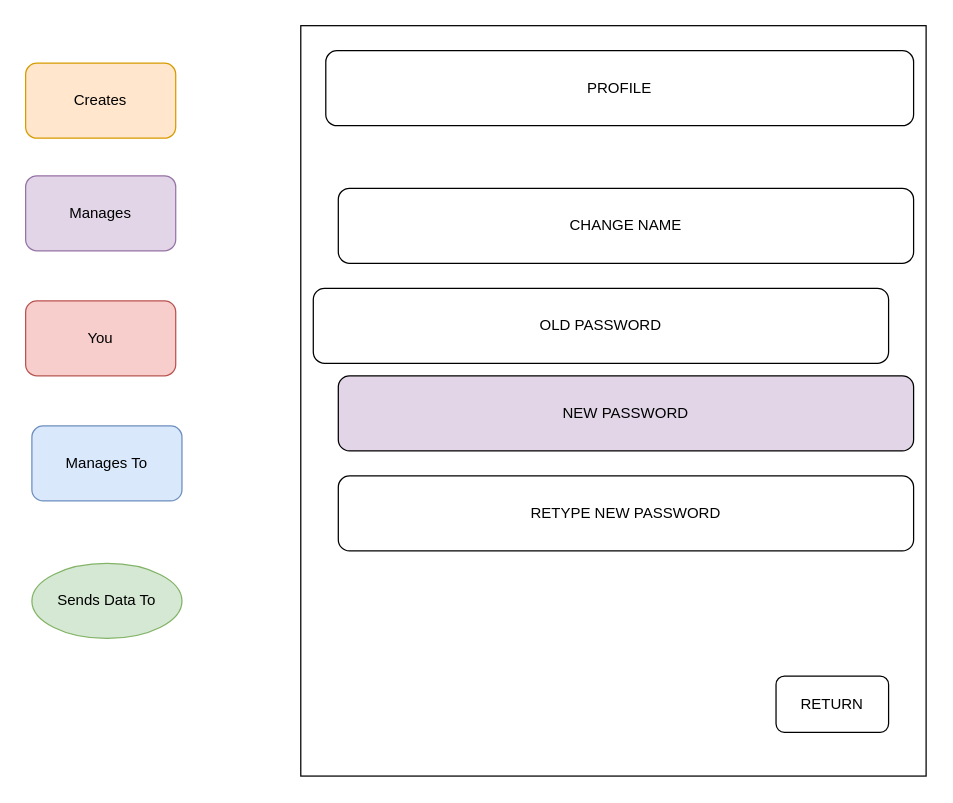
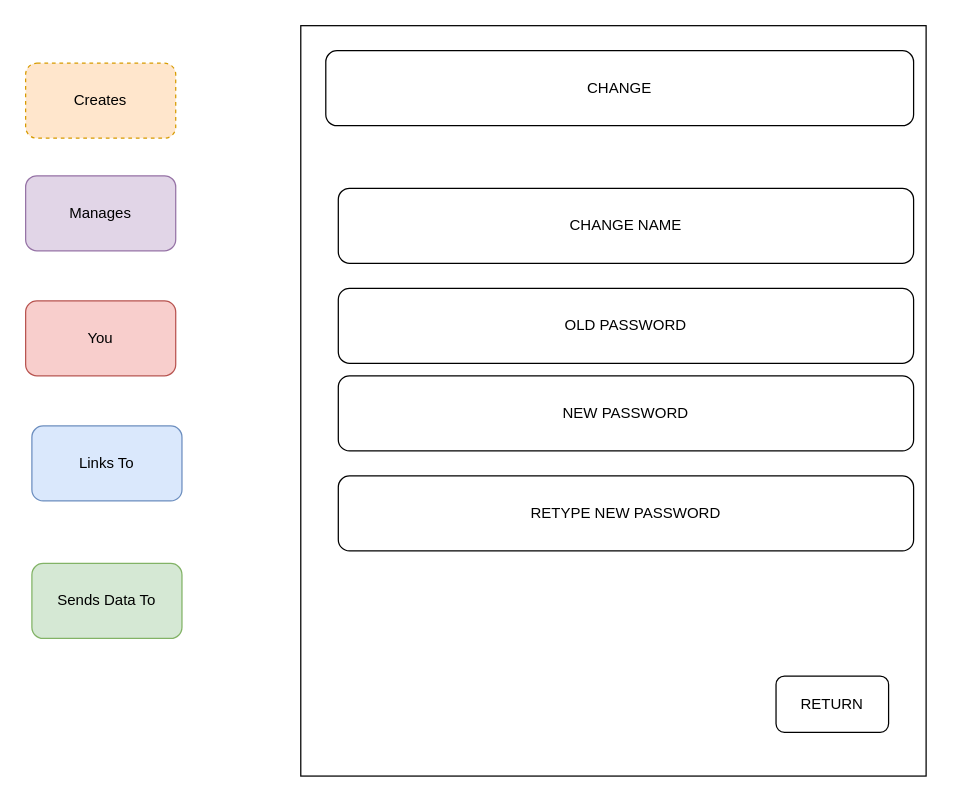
(619, 88) -> (619, 88)
(101, 101) -> (101, 101)
(601, 326) -> (626, 326)
(626, 413) -> (626, 413)
(107, 463) -> (107, 463)
(107, 601) -> (107, 601)
